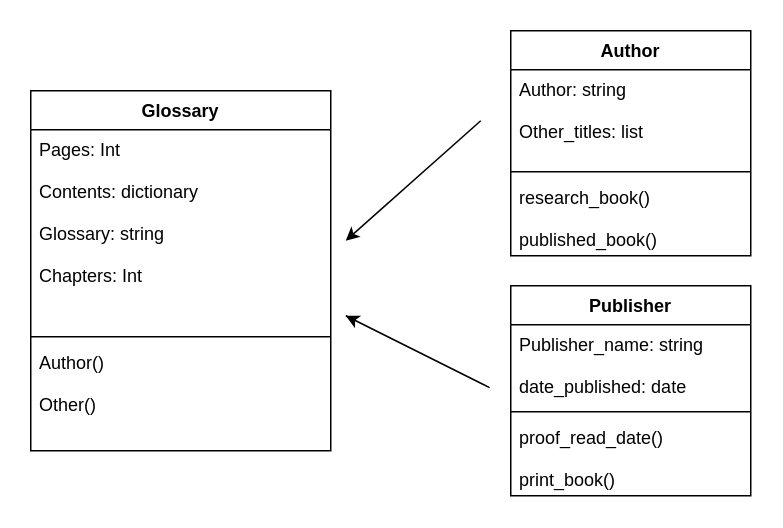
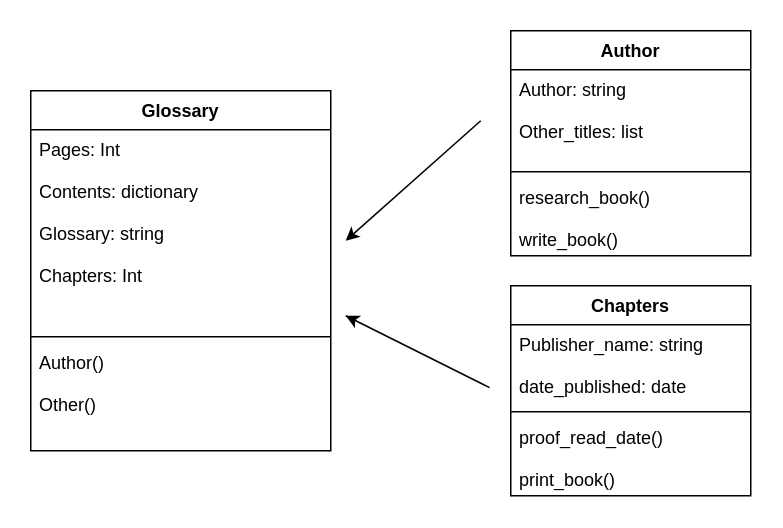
(595, 198) -> (595, 198)
(630, 306) -> (630, 306)
